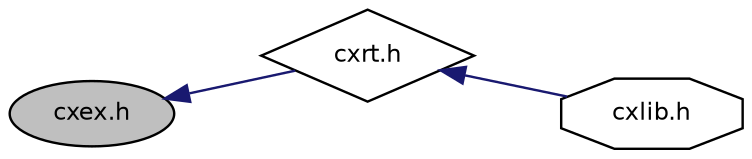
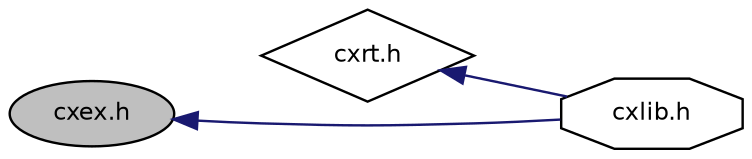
(242, 82) -> (379, 125)
